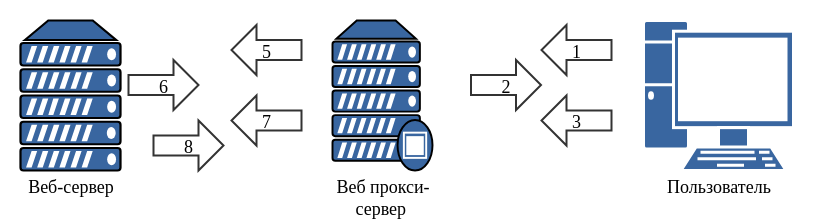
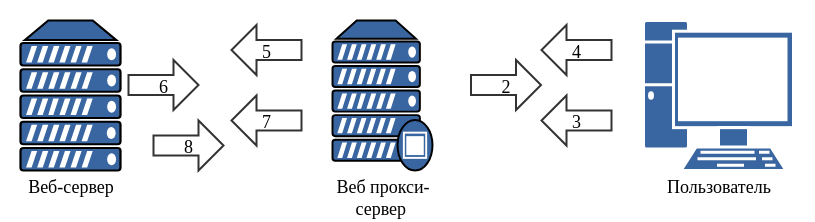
(577, 52) -> (577, 52)
